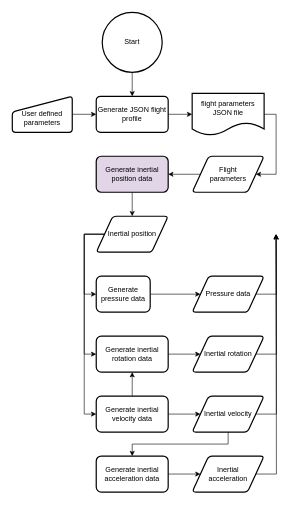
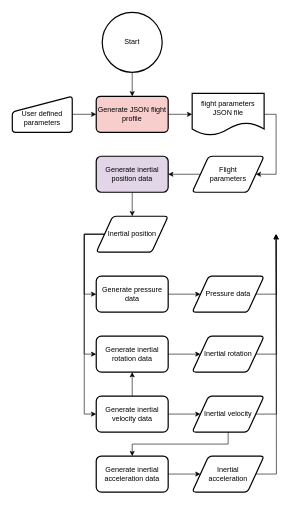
(132, 114) -> (132, 114)
(123, 294) -> (132, 294)
